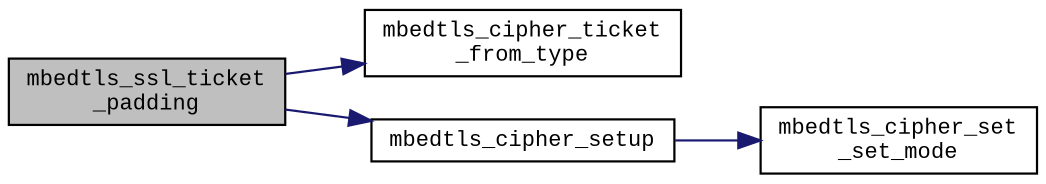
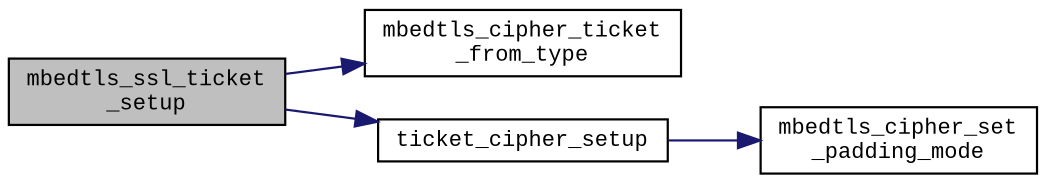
(147, 92) -> (147, 92)
(523, 140) -> (523, 140)
(899, 140) -> (899, 140)
